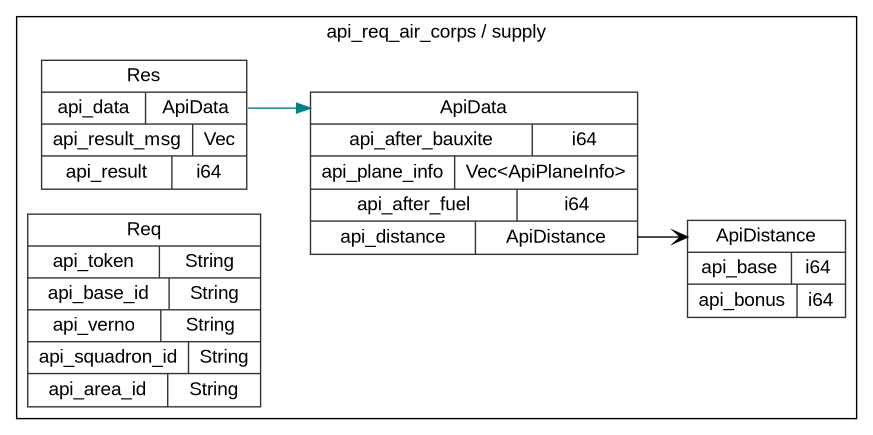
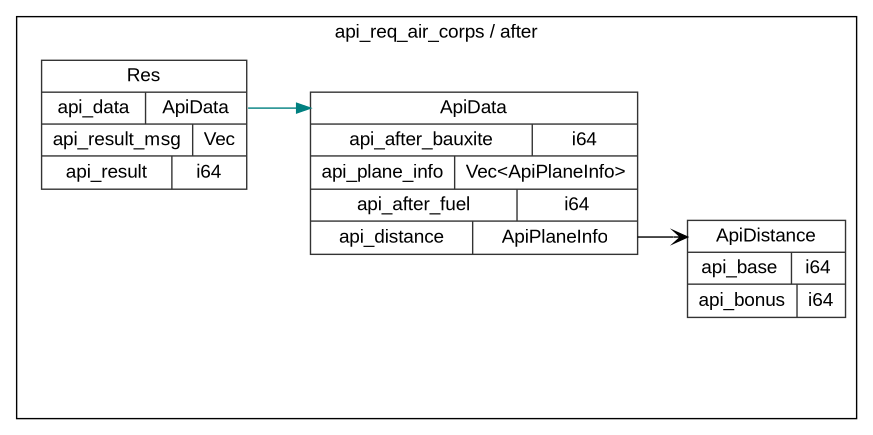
(437, 33) -> (437, 33)
(557, 237) -> (555, 237)
(144, 310) -> none
